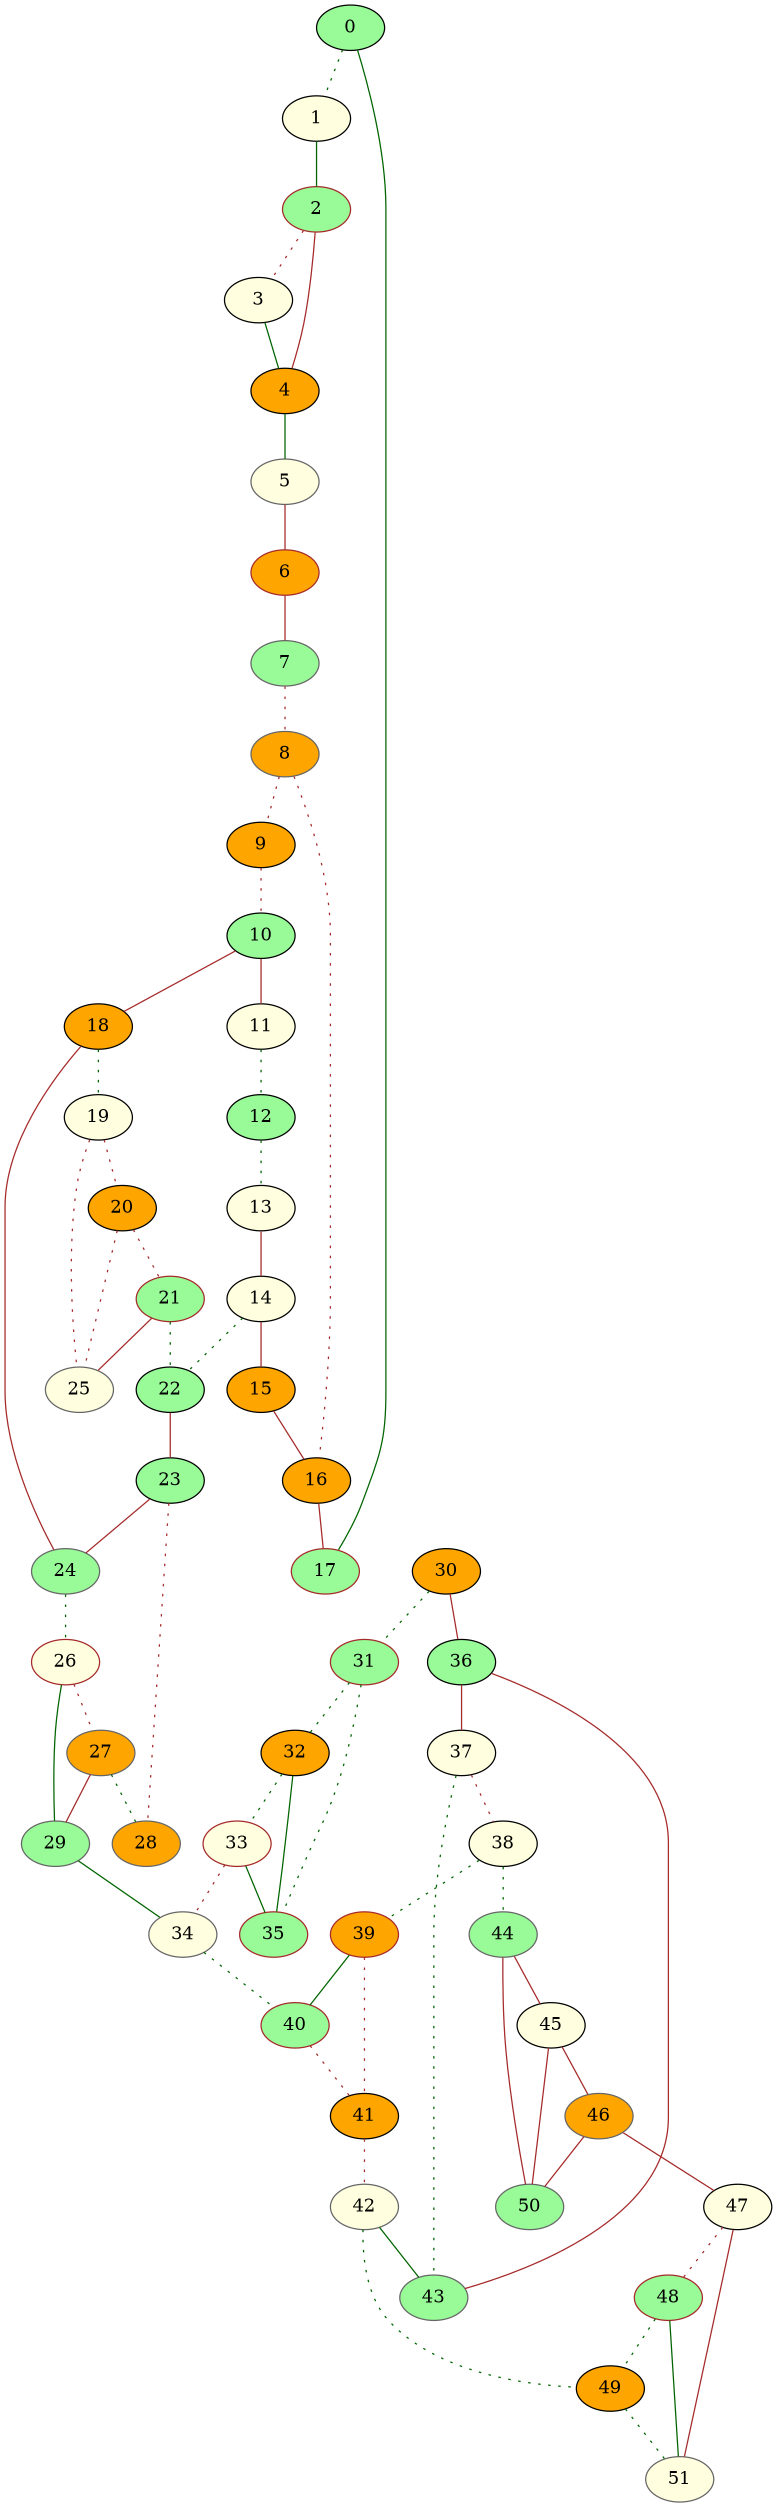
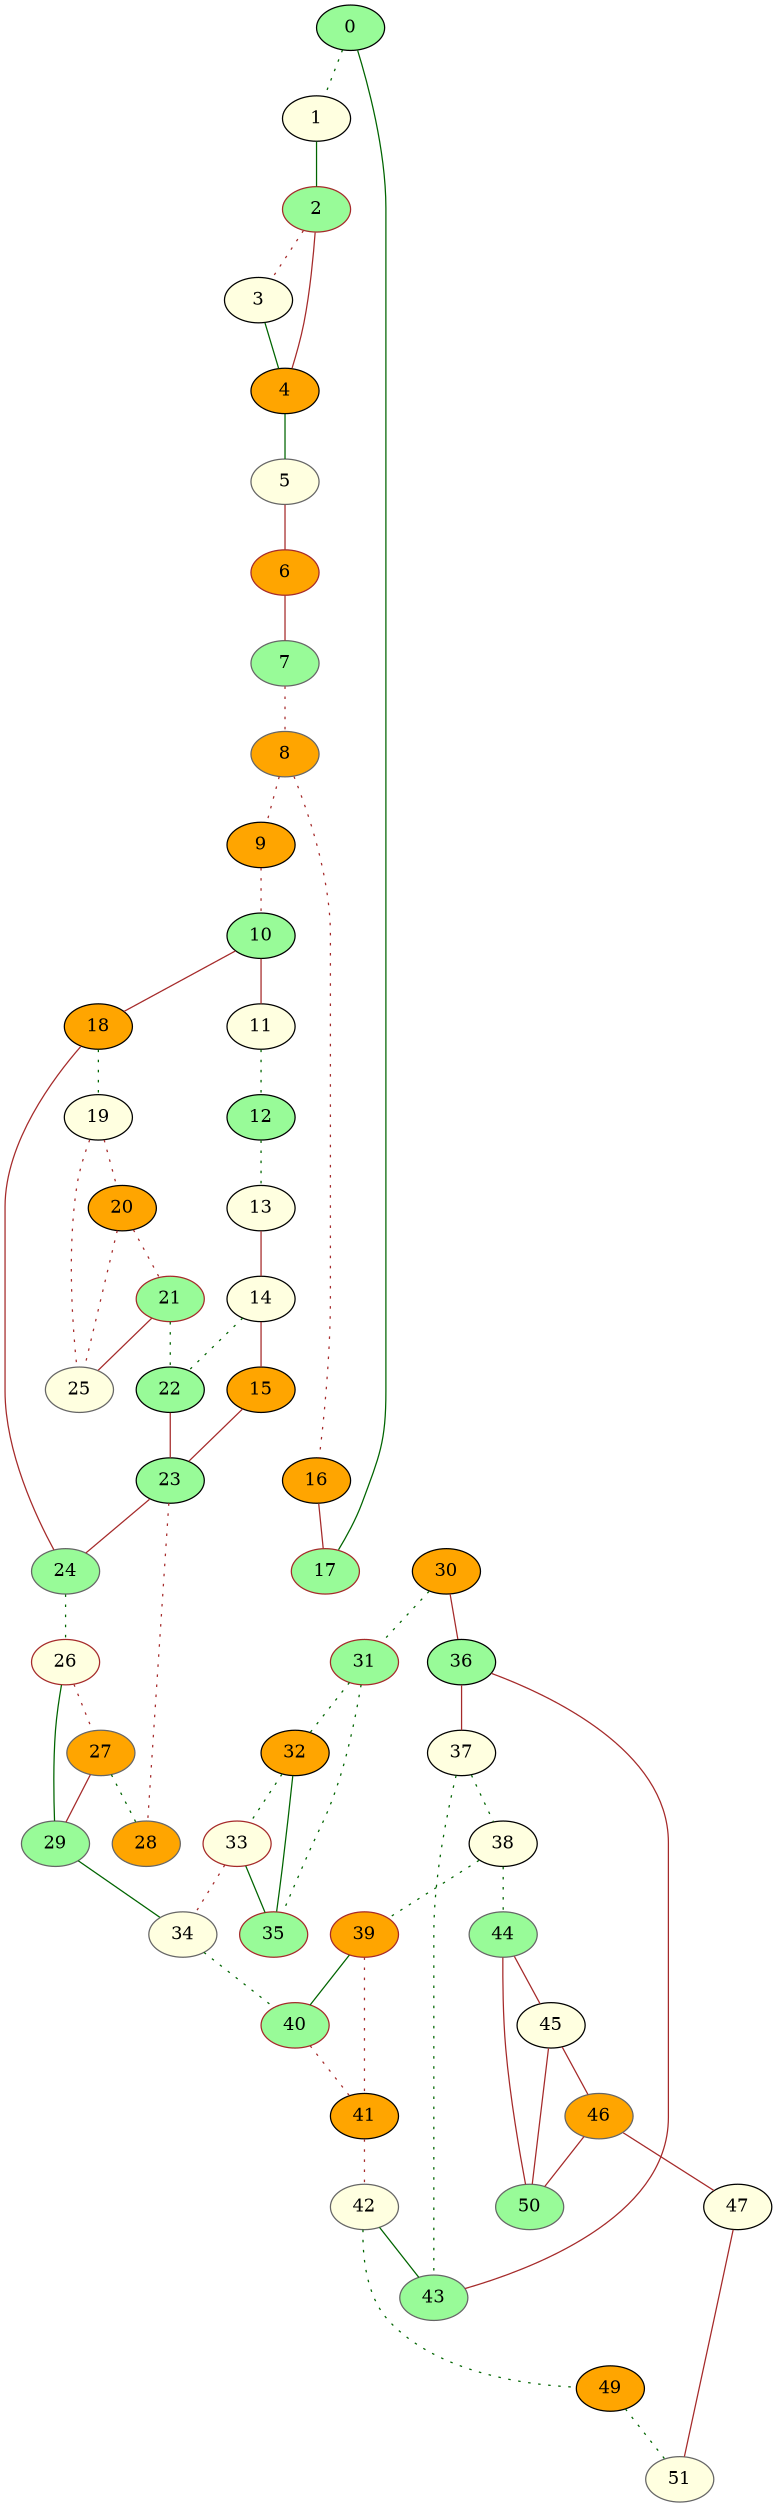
(289, 1435) -> (216, 1435)
(482, 1798) -> (482, 1798)
(668, 2298) -> none
